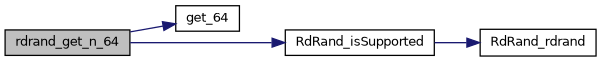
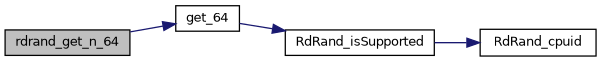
(201, 43) -> (256, 26)
(538, 43) -> (538, 43)
